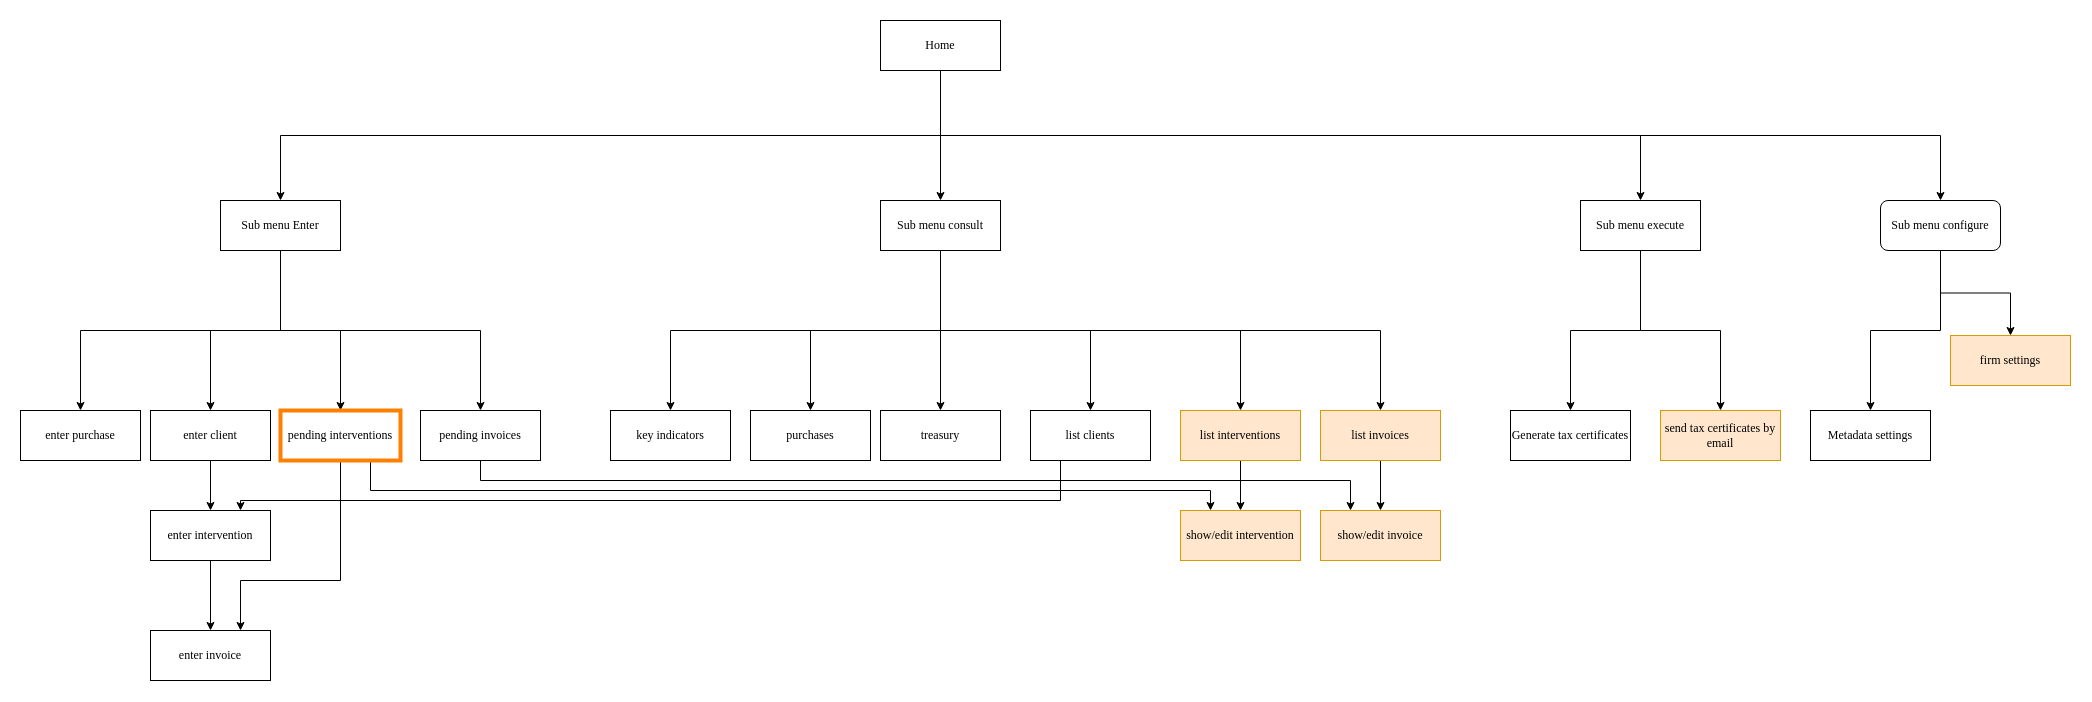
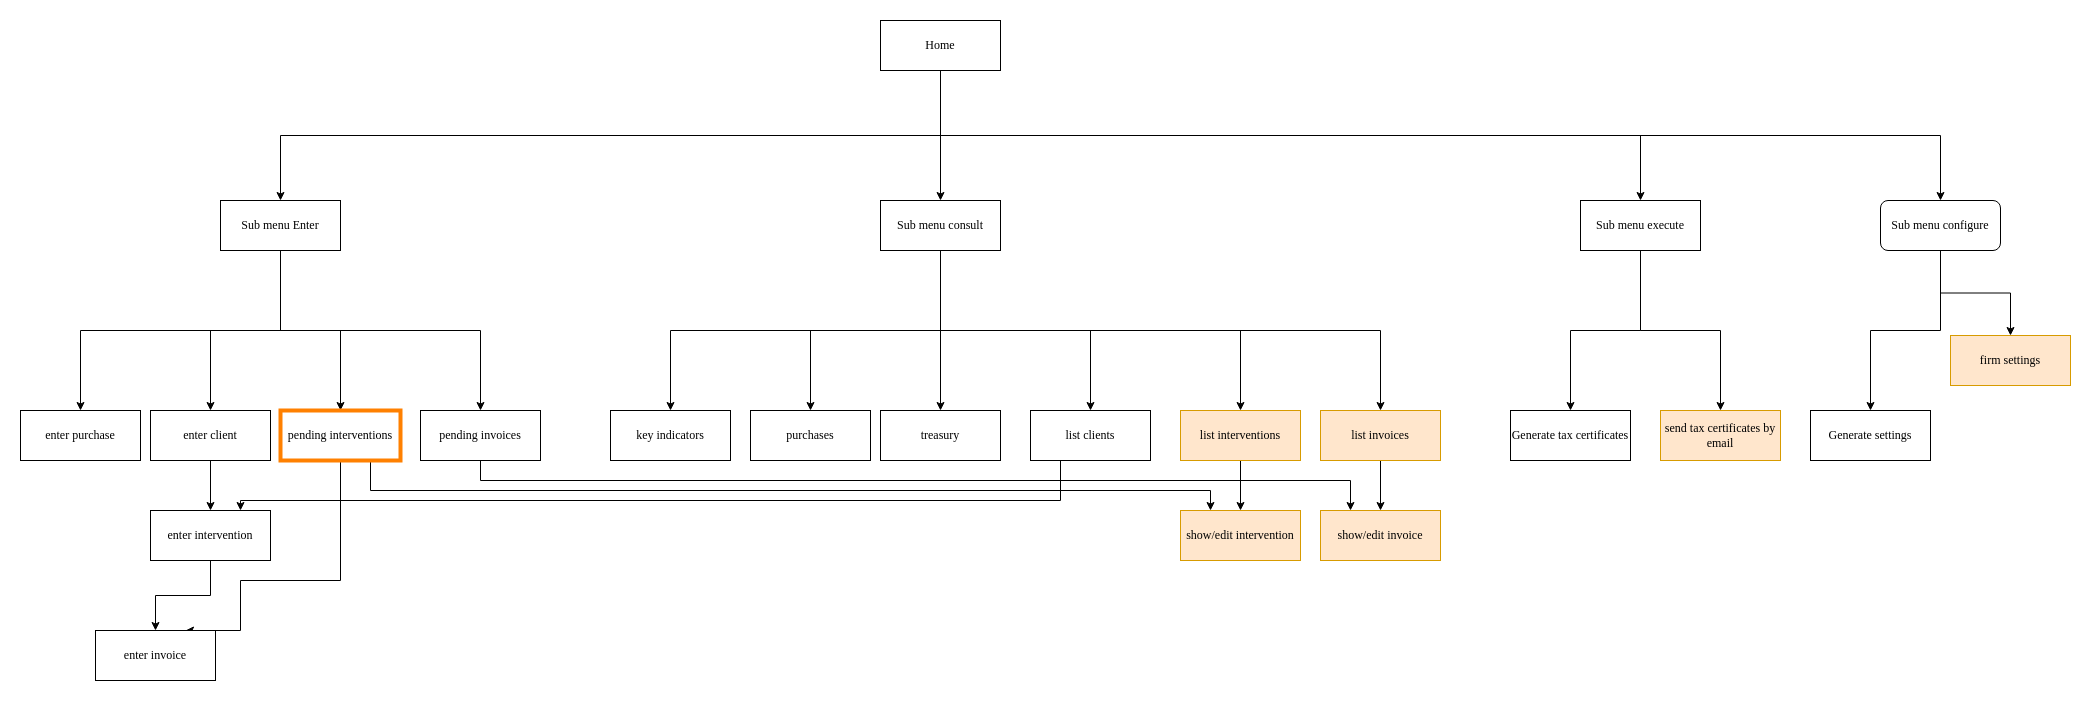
(1871, 436) -> (1871, 436)
(211, 656) -> (156, 656)
